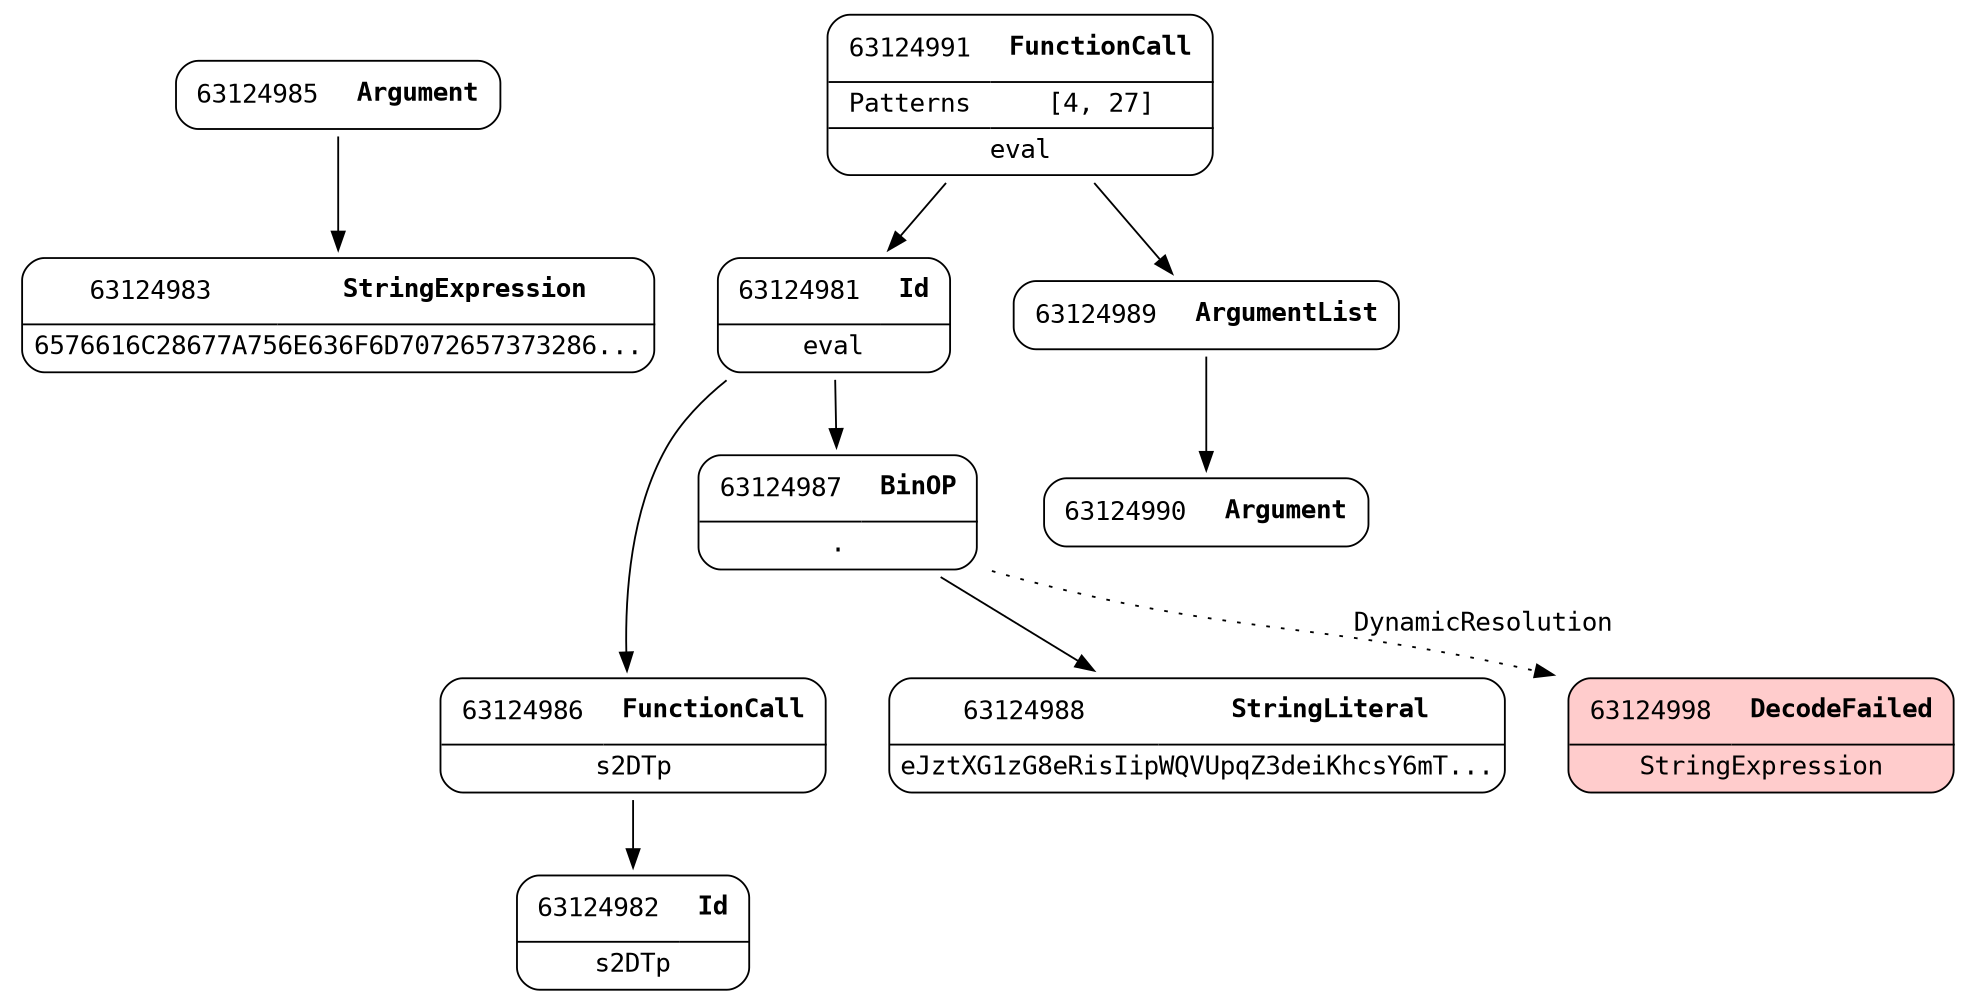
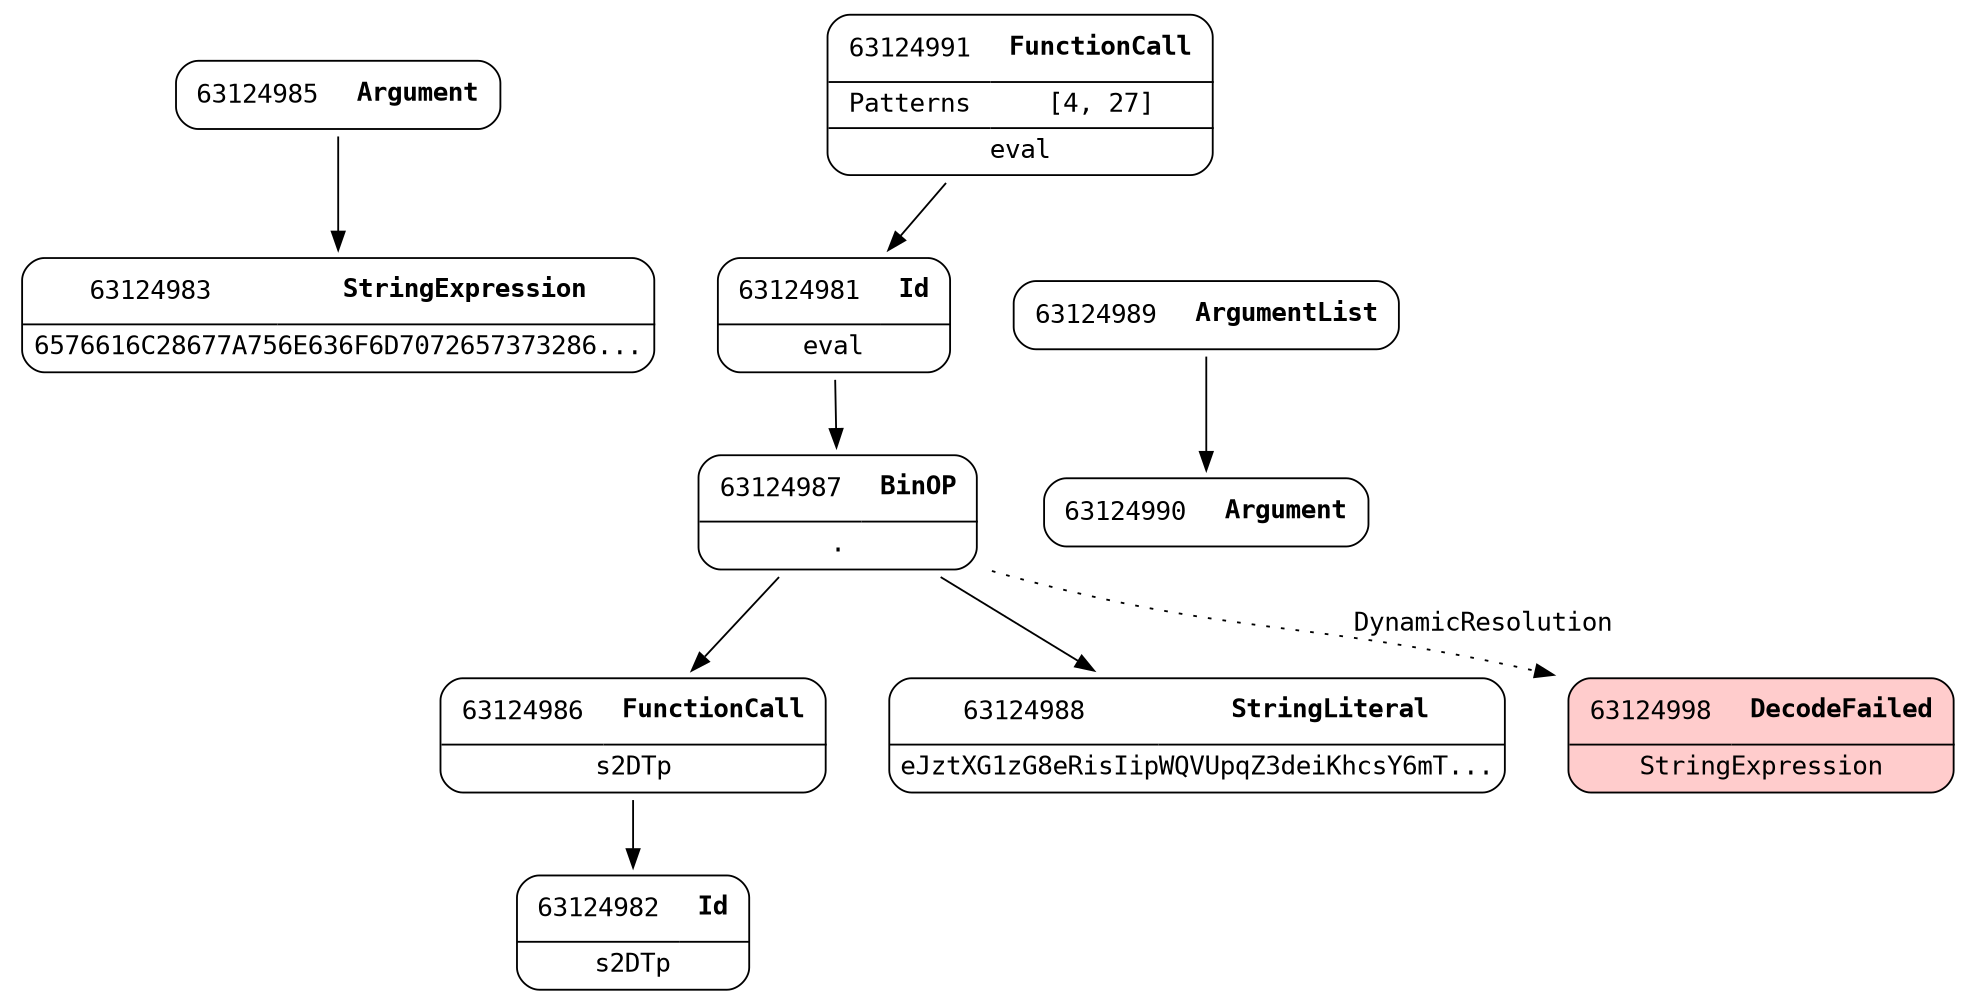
(1127, 221) -> none
(644, 503) -> (742, 617)
